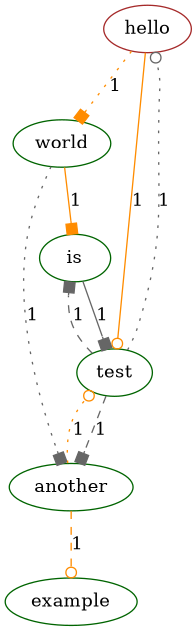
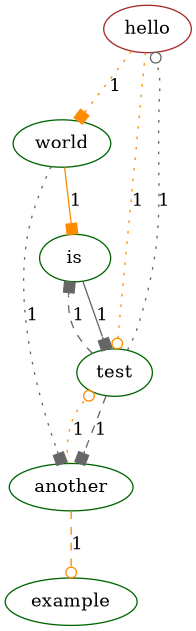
(132, 195) -> (132, 195)
